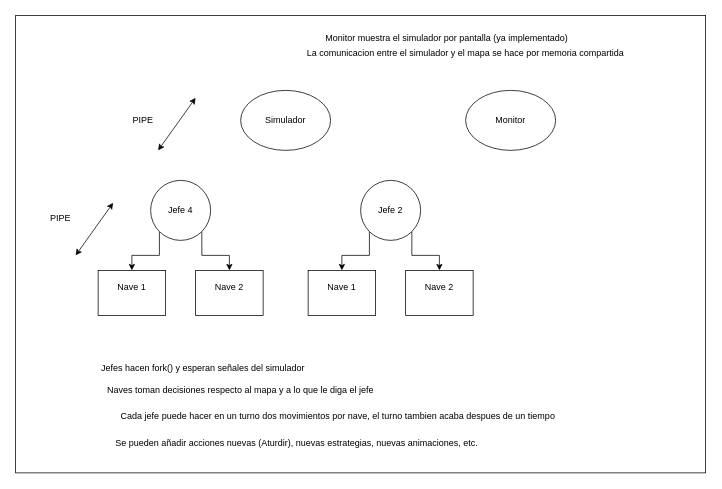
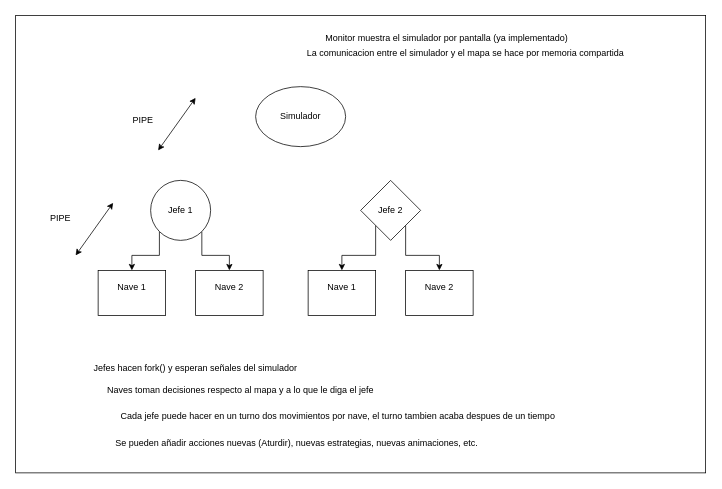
(285, 120) -> (300, 117)
(510, 120) -> none
(180, 210) -> (180, 210)
(390, 210) -> (390, 210)
(203, 368) -> (195, 368)
